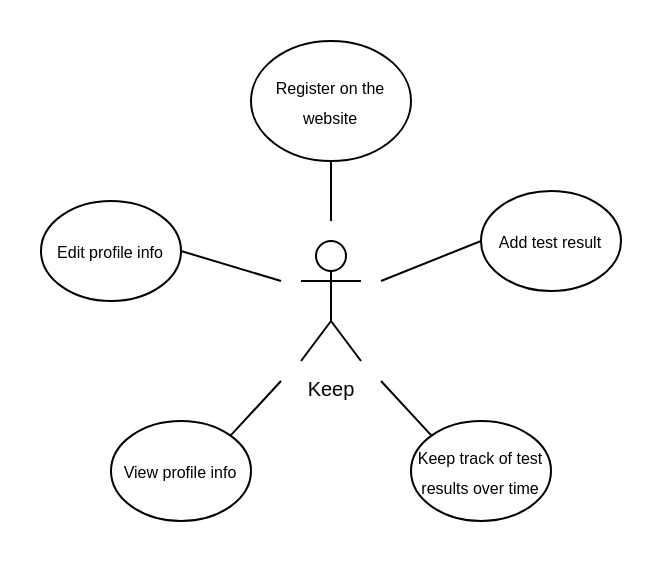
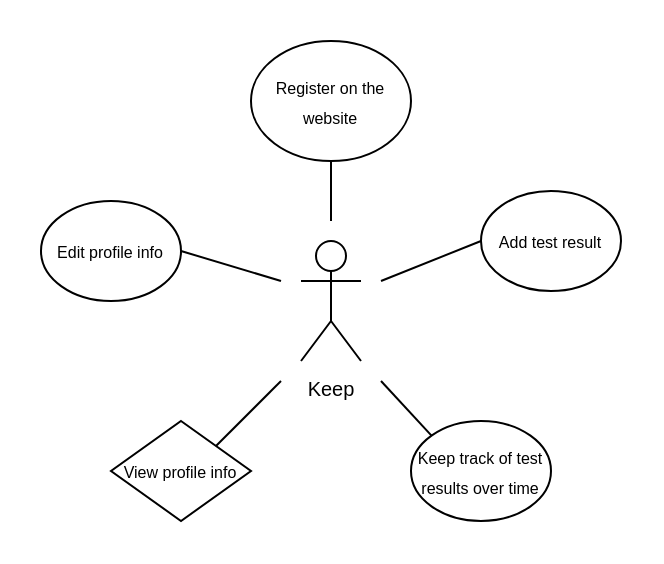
(181, 471) -> (181, 471)
